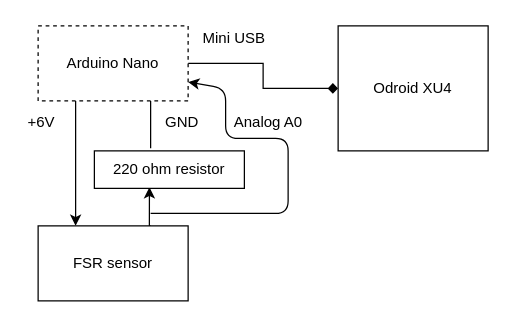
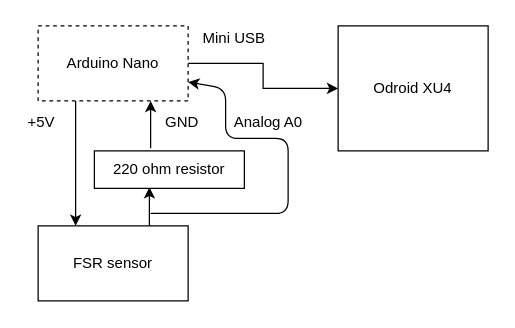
(327, 88) -> (328, 88)
(151, 107) -> (151, 111)
(41, 122) -> (41, 122)
